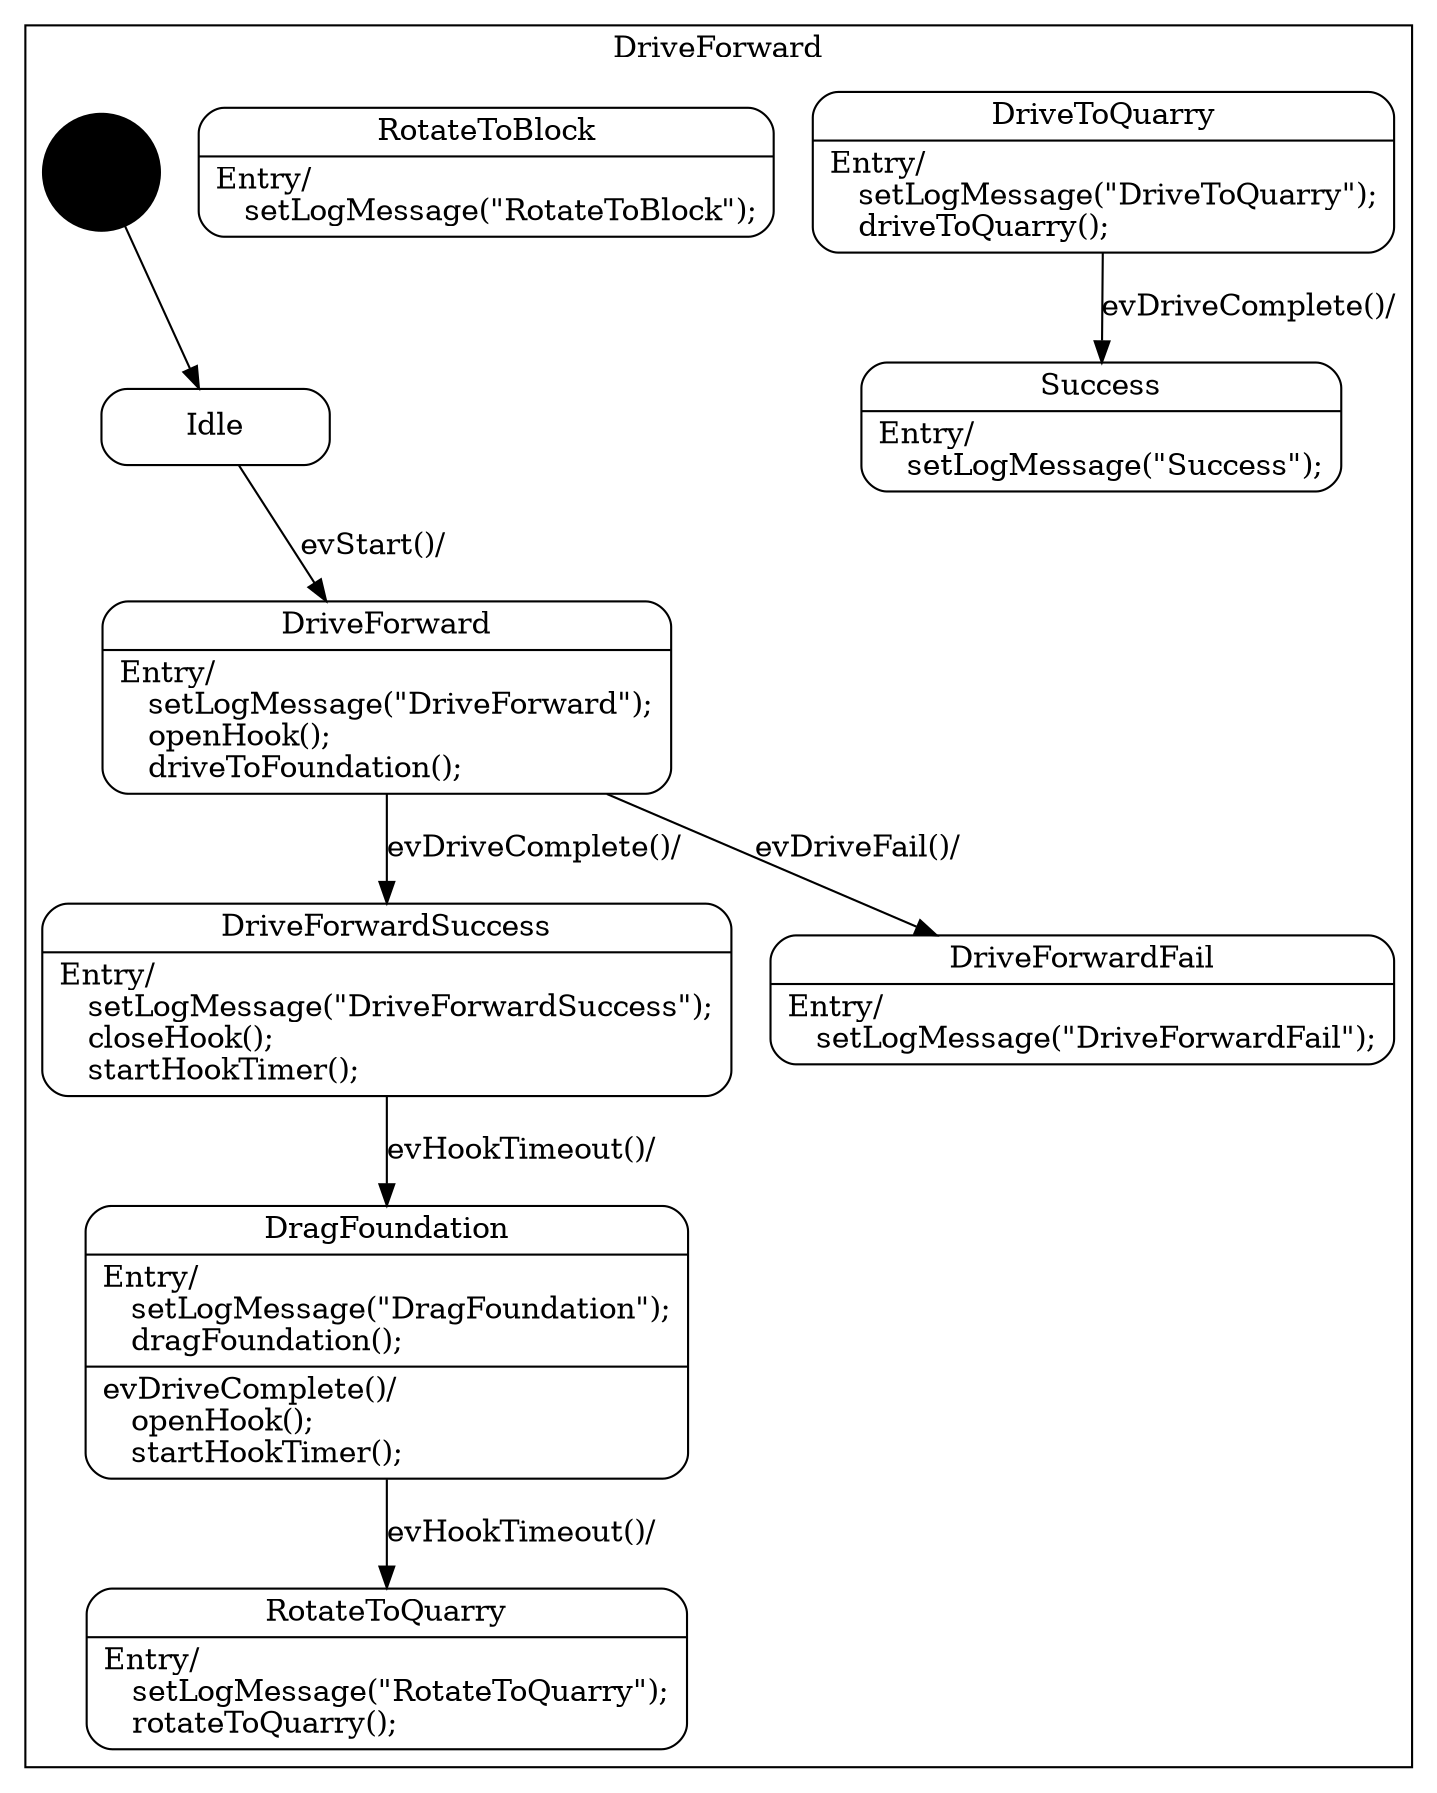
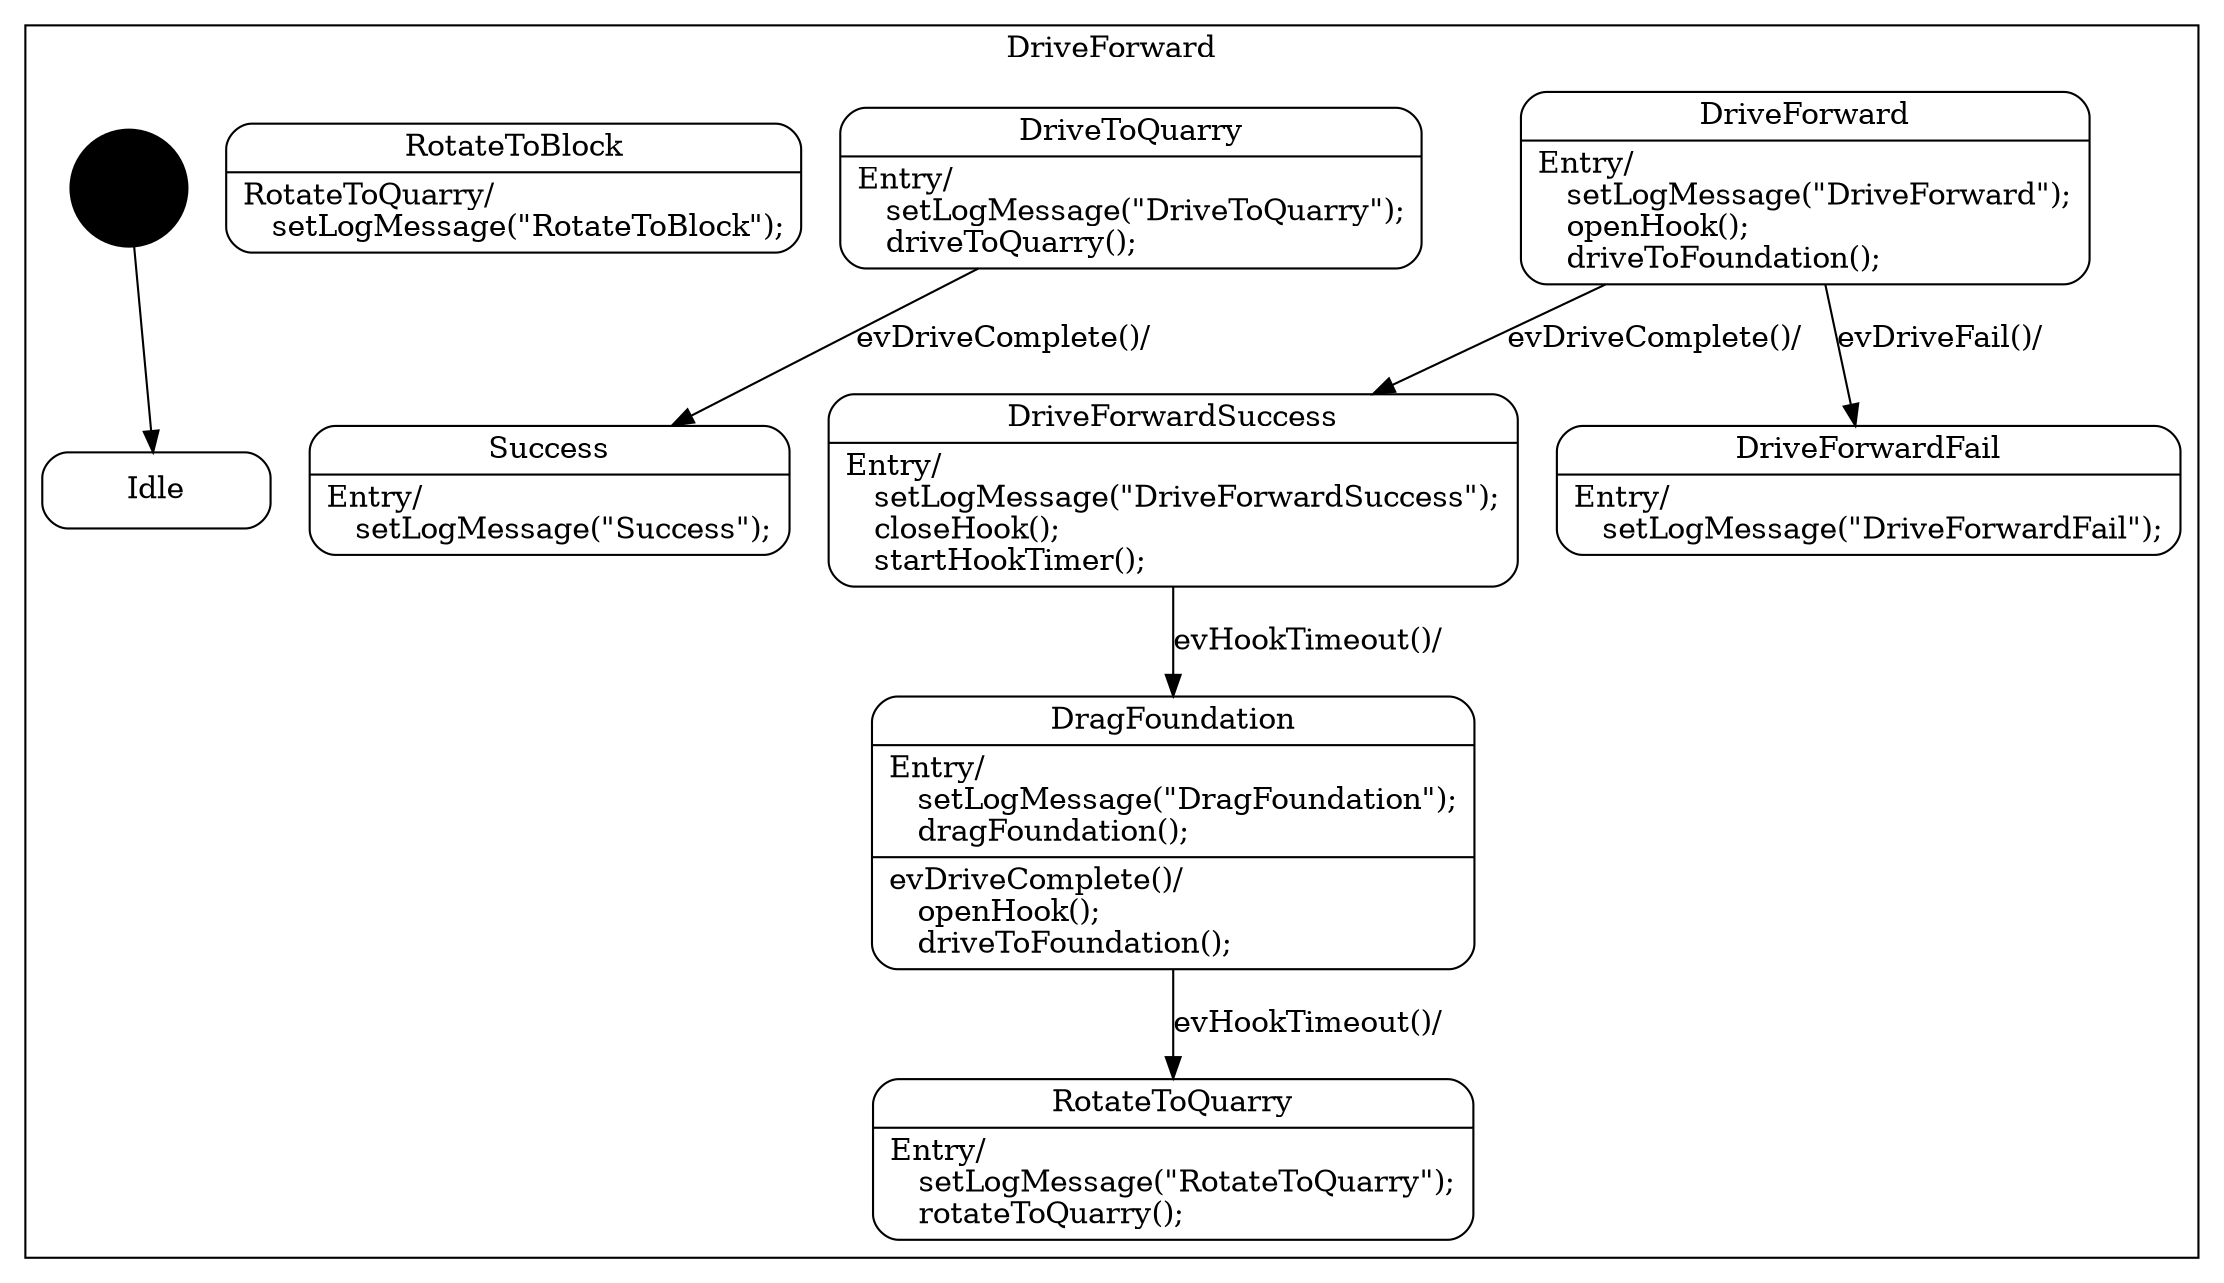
(264, 180) -> (369, 196)
(277, 524) -> none
(253, 1453) -> (1061, 944)
